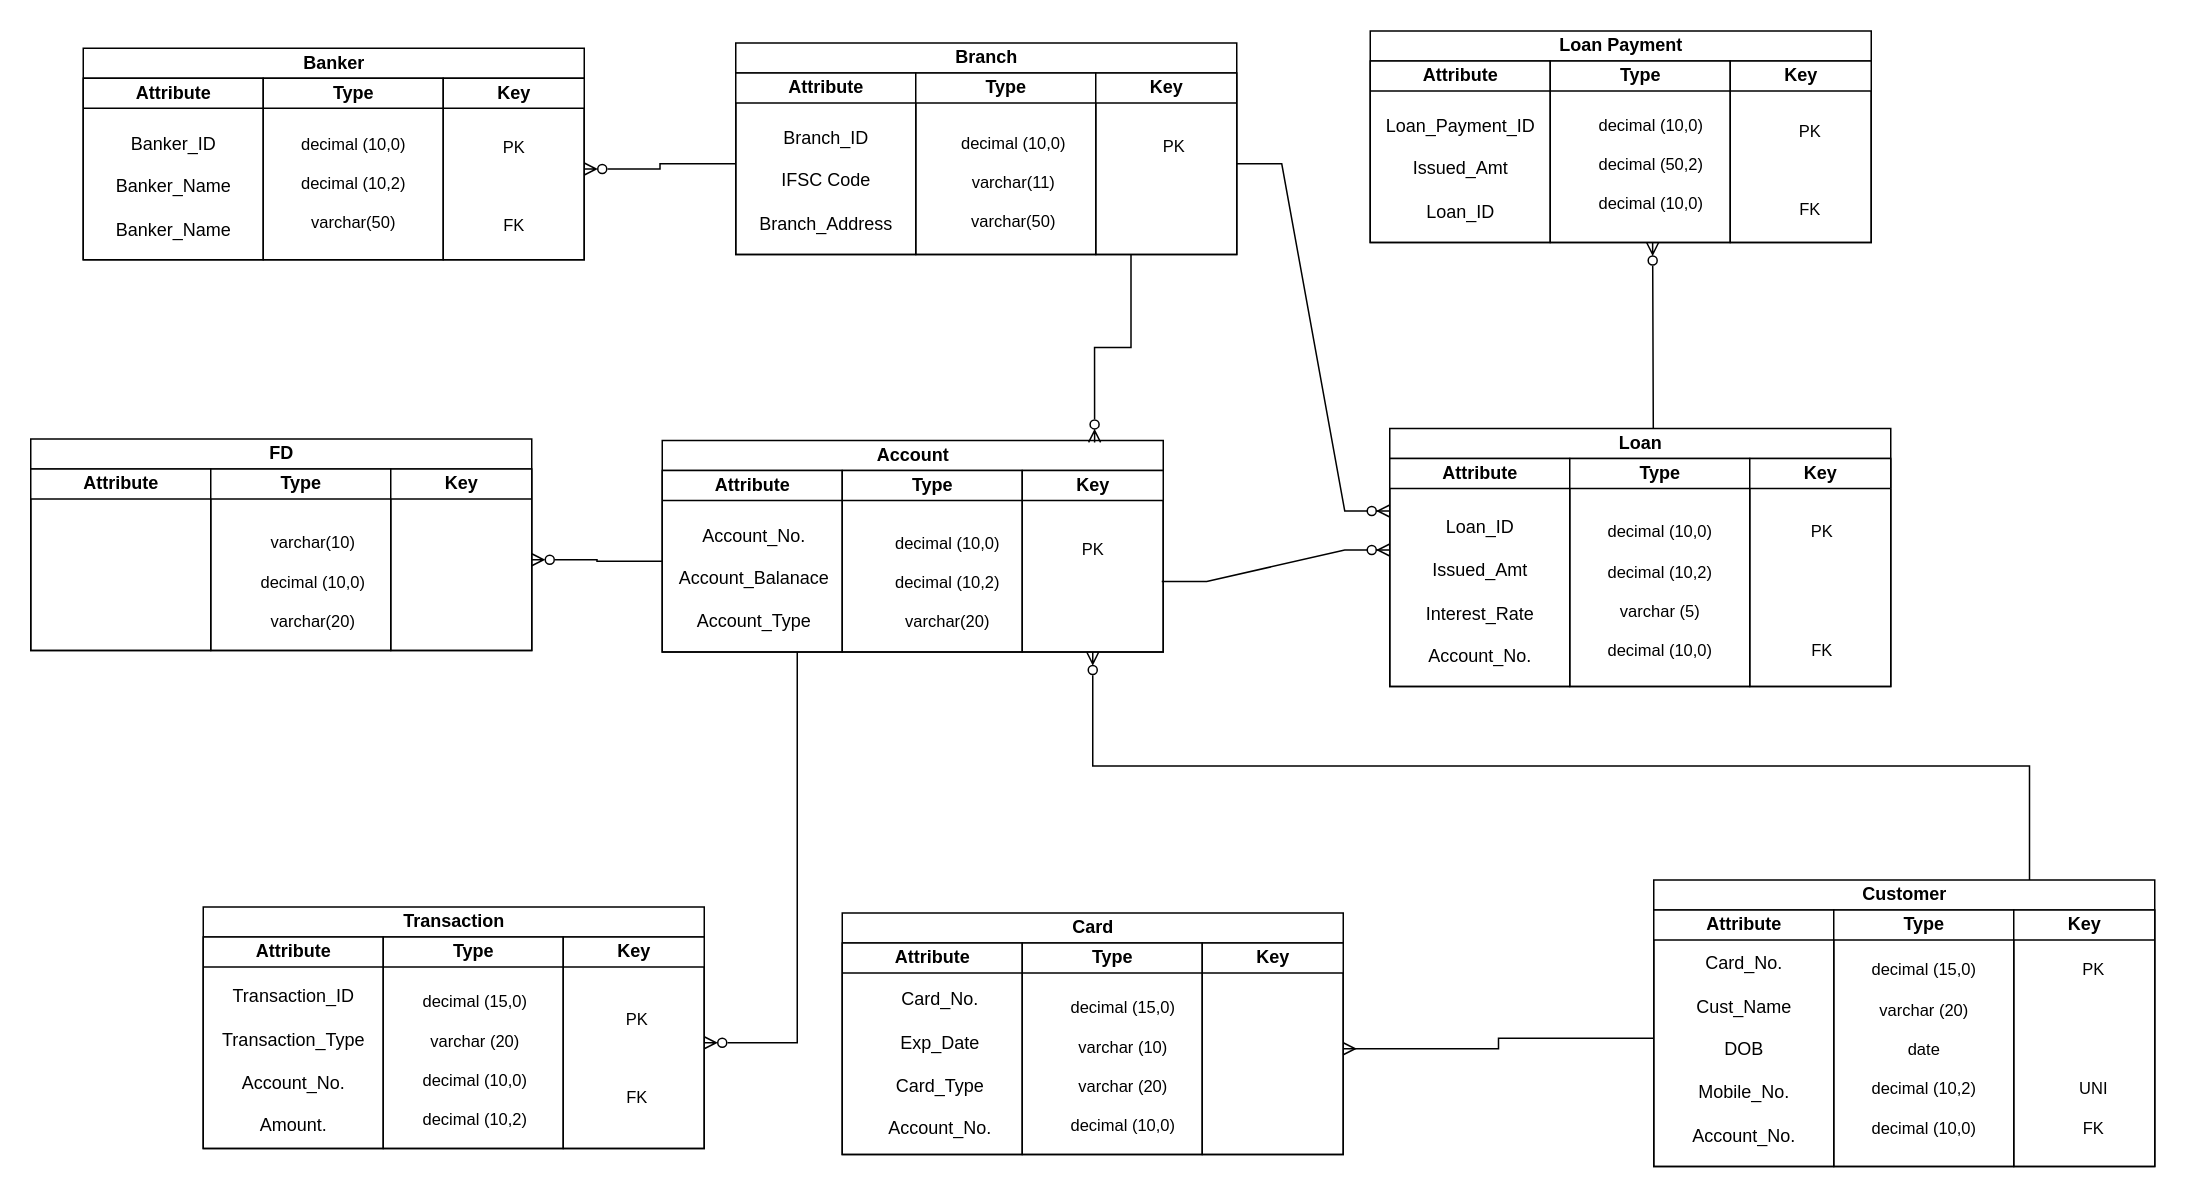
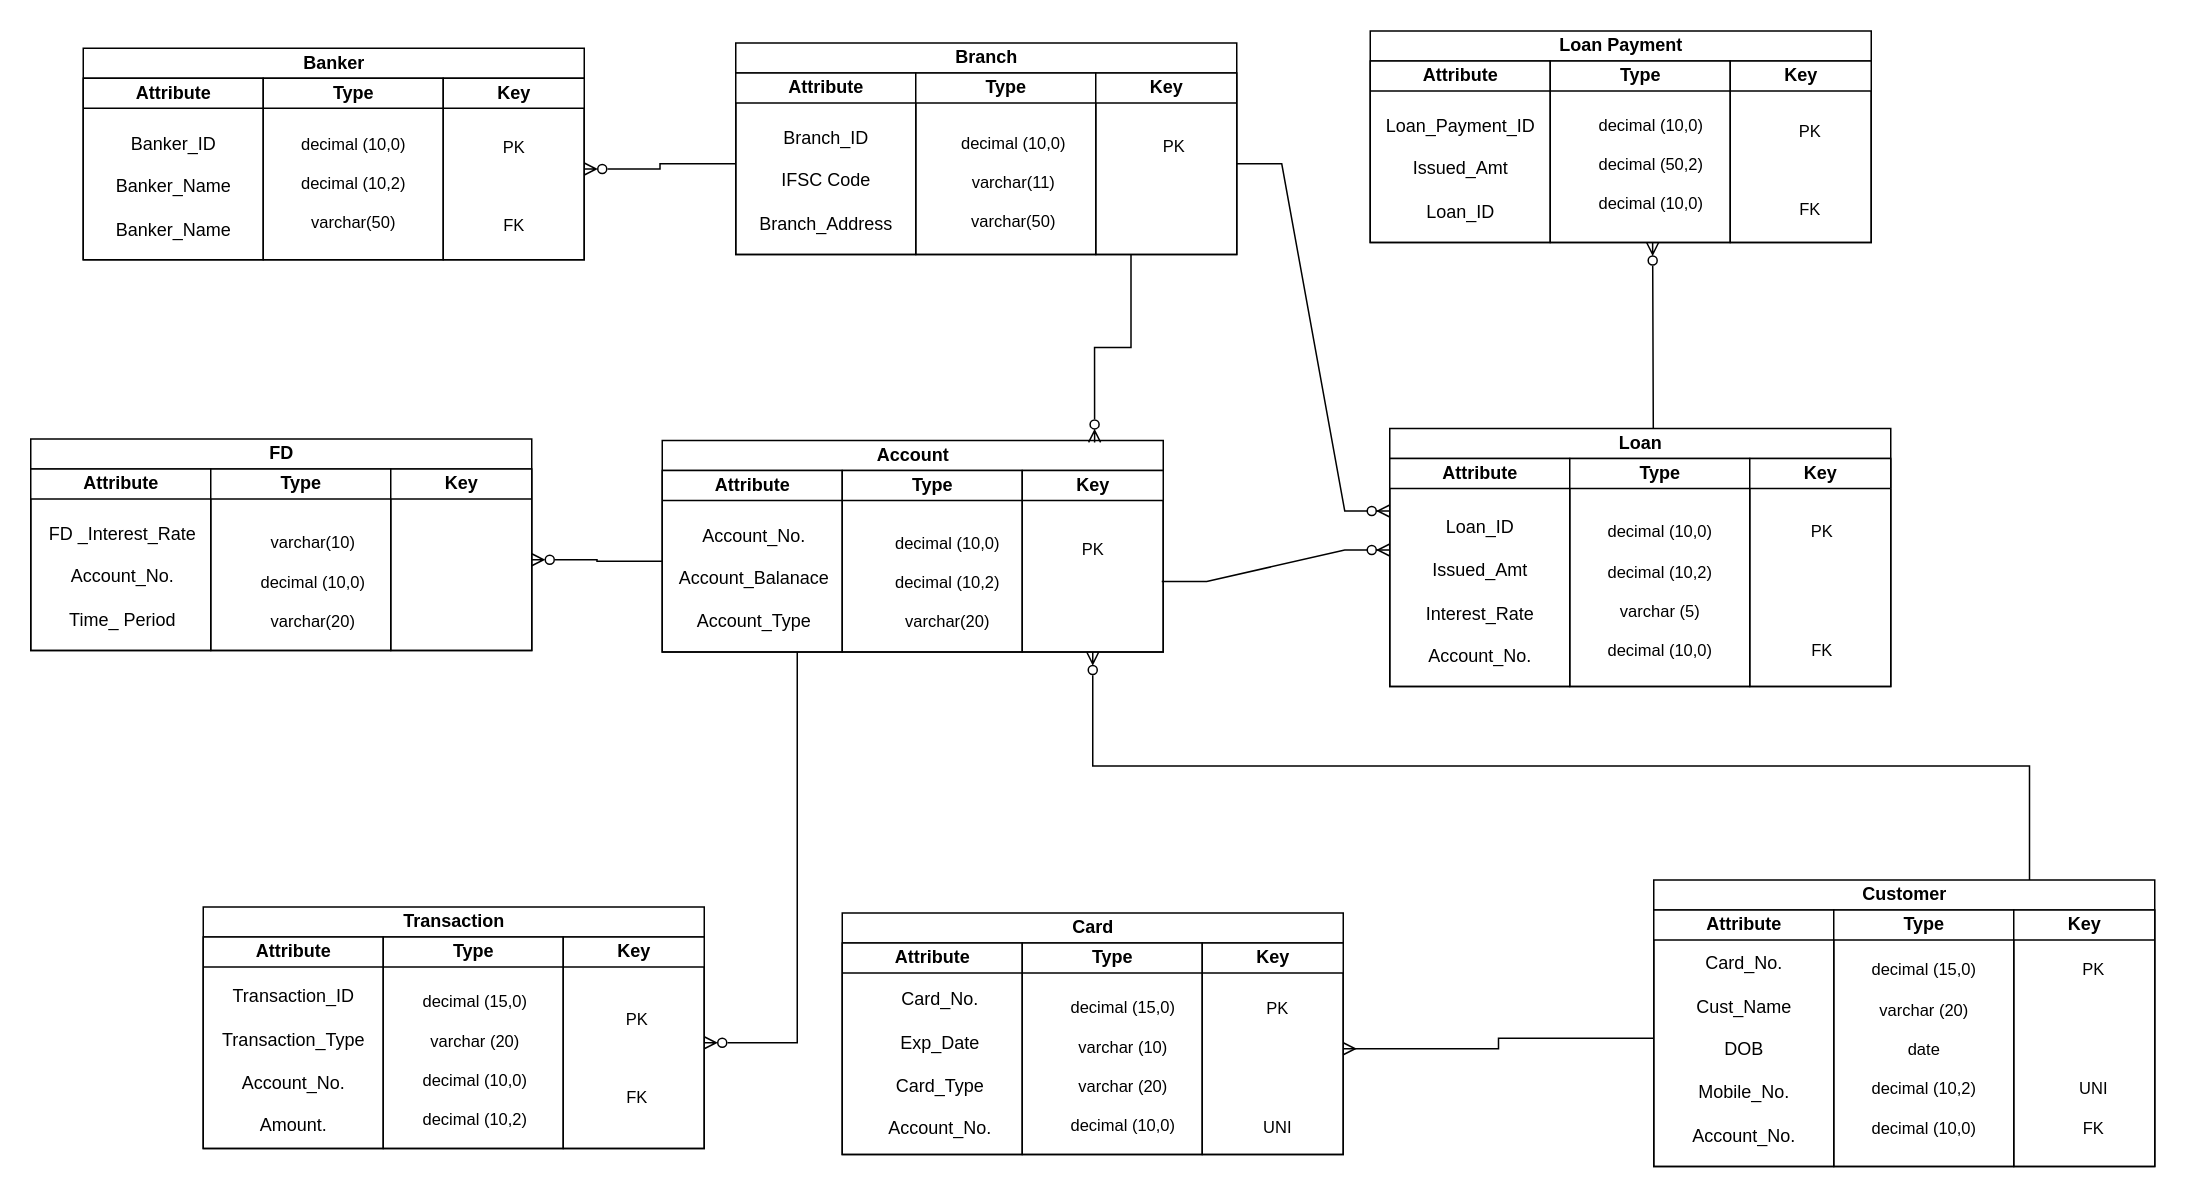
none -> (122, 577)
none -> (1277, 1068)
